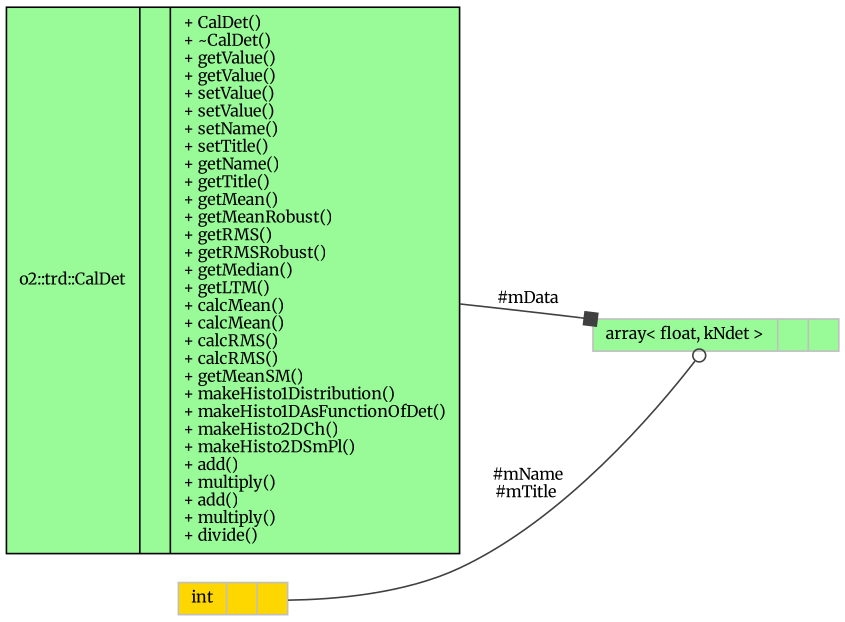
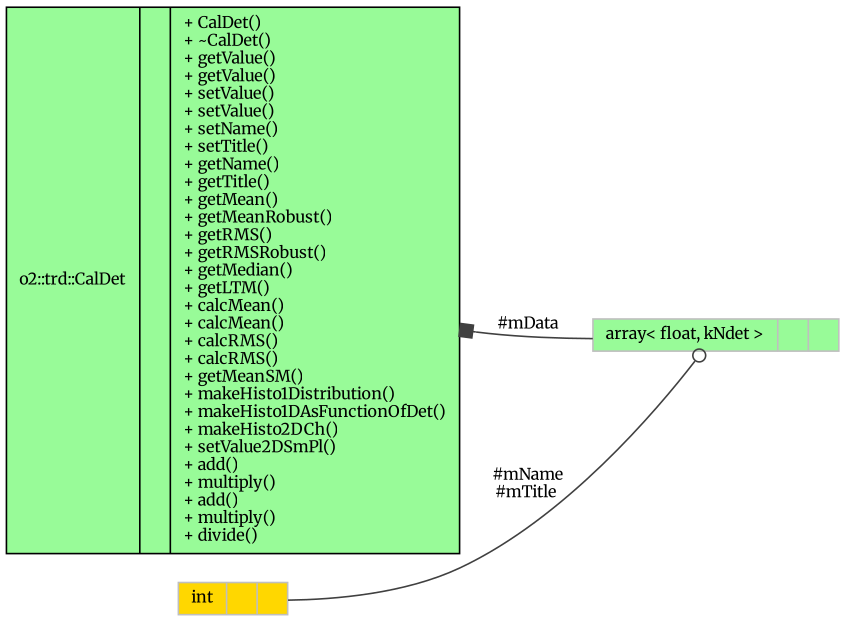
(520, 311) -> (534, 337)
(270, 448) -> (260, 448)
